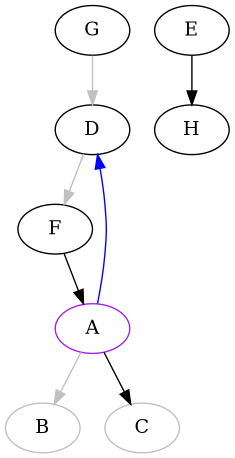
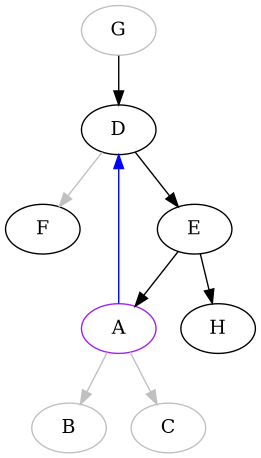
(92, 30) -> (119, 30)
(92, 73) -> (119, 73)
none -> (152, 174)
(71, 272) -> (161, 273)
(114, 372) -> (140, 372)
